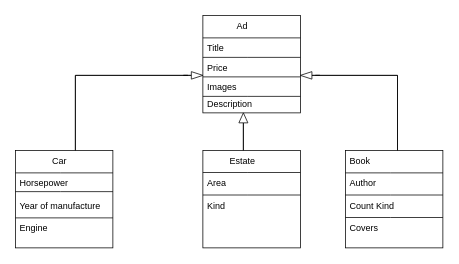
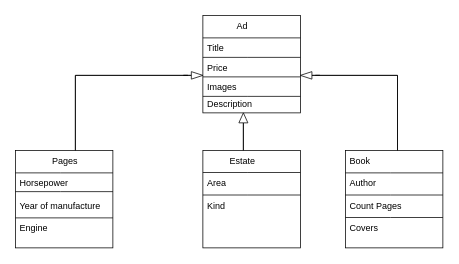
(27, 161) -> (32, 161)
(372, 206) -> (376, 206)
